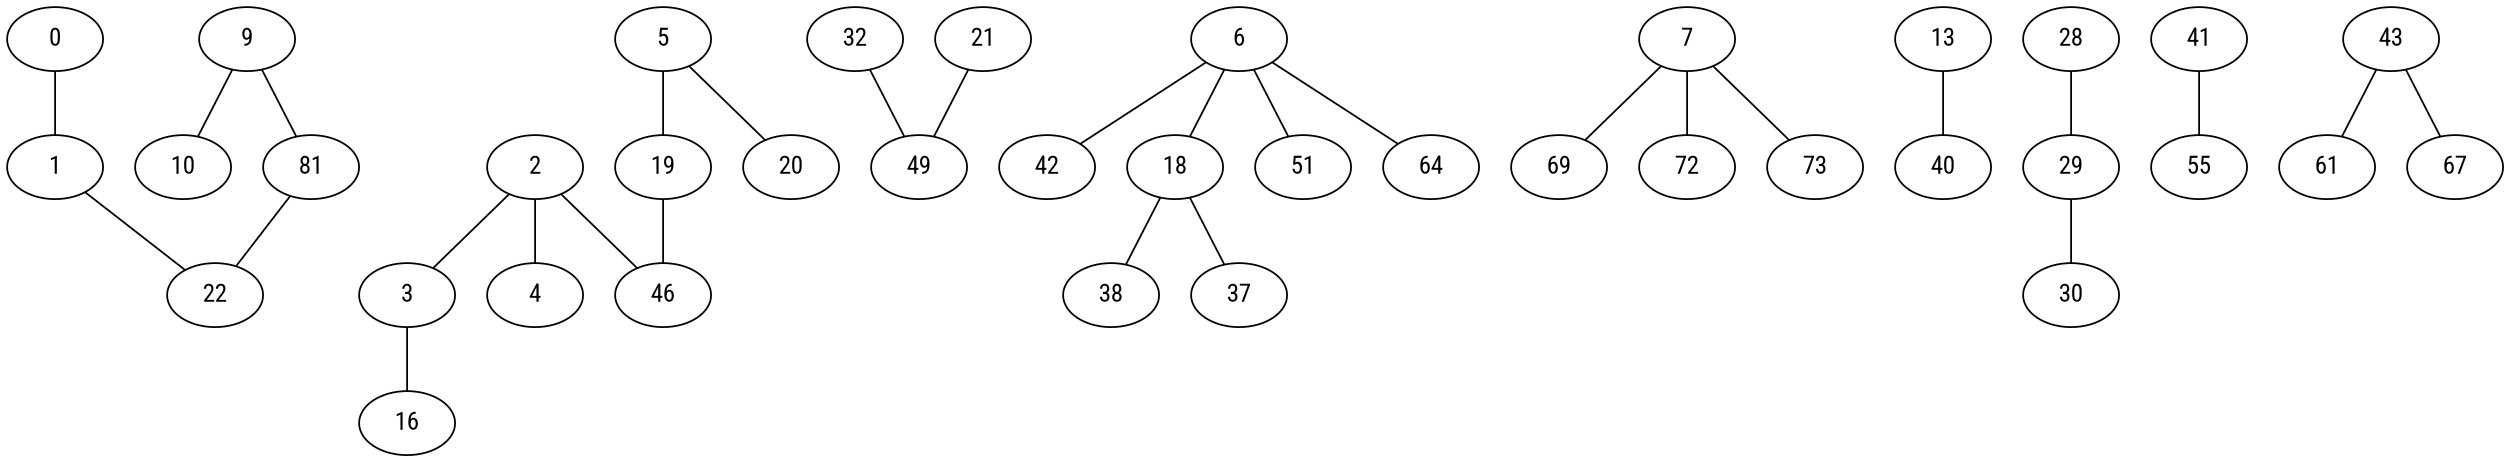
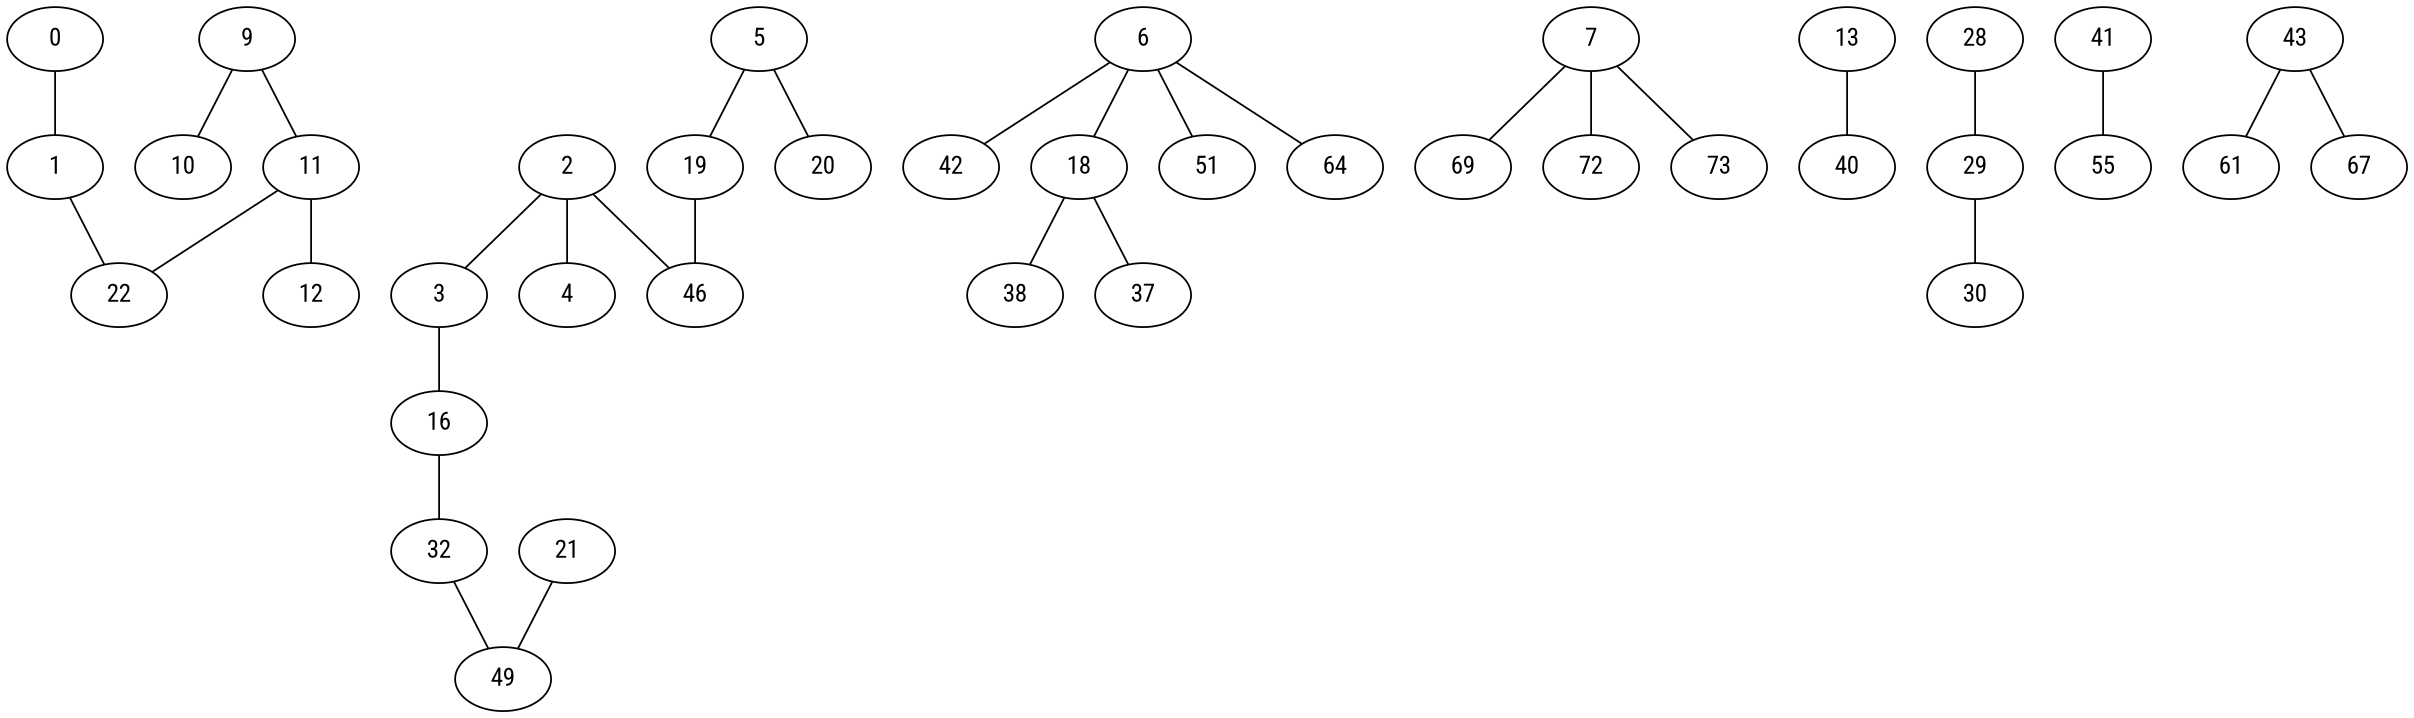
(311, 167) -> (311, 167)
none -> (311, 295)
none -> (439, 487)
